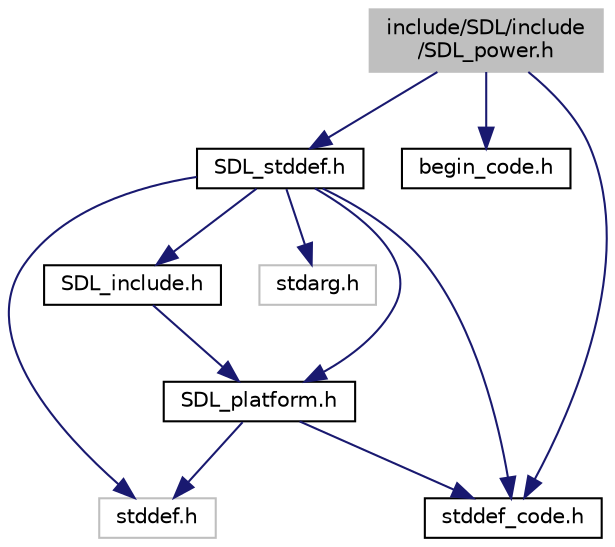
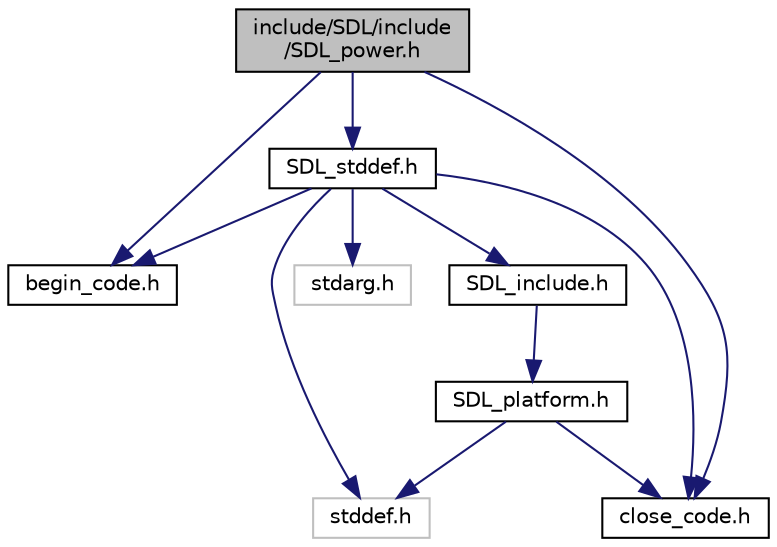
(486, 41) -> (353, 41)
(399, 278) -> (232, 223)
(513, 518) -> (686, 518)
